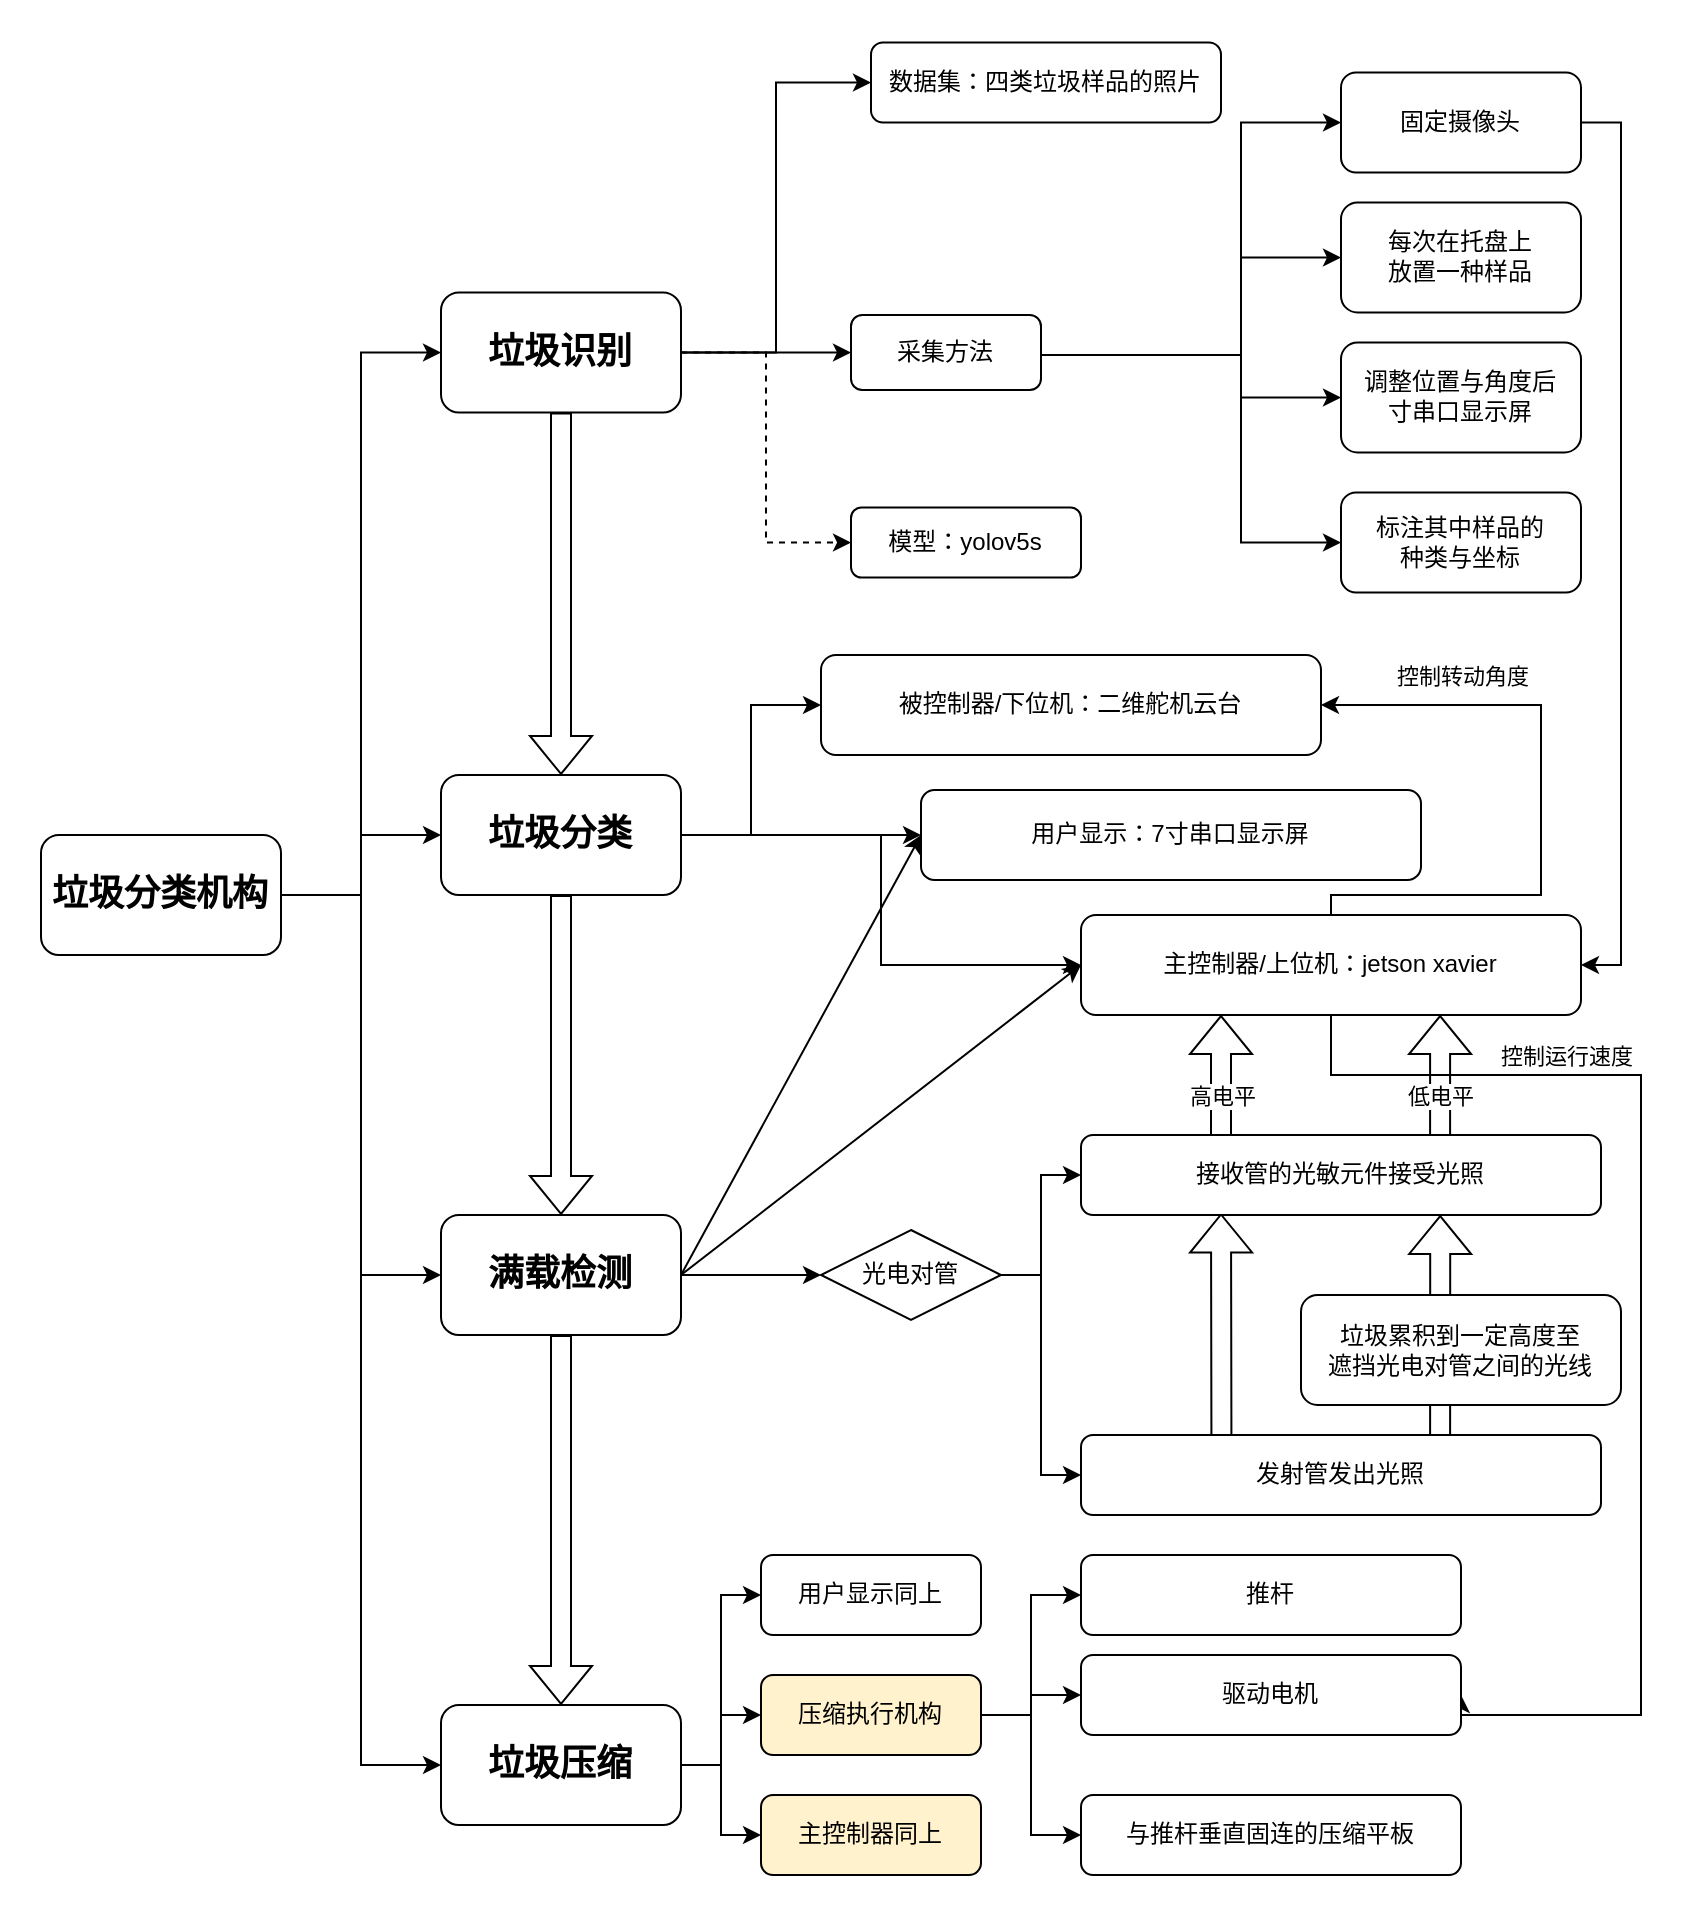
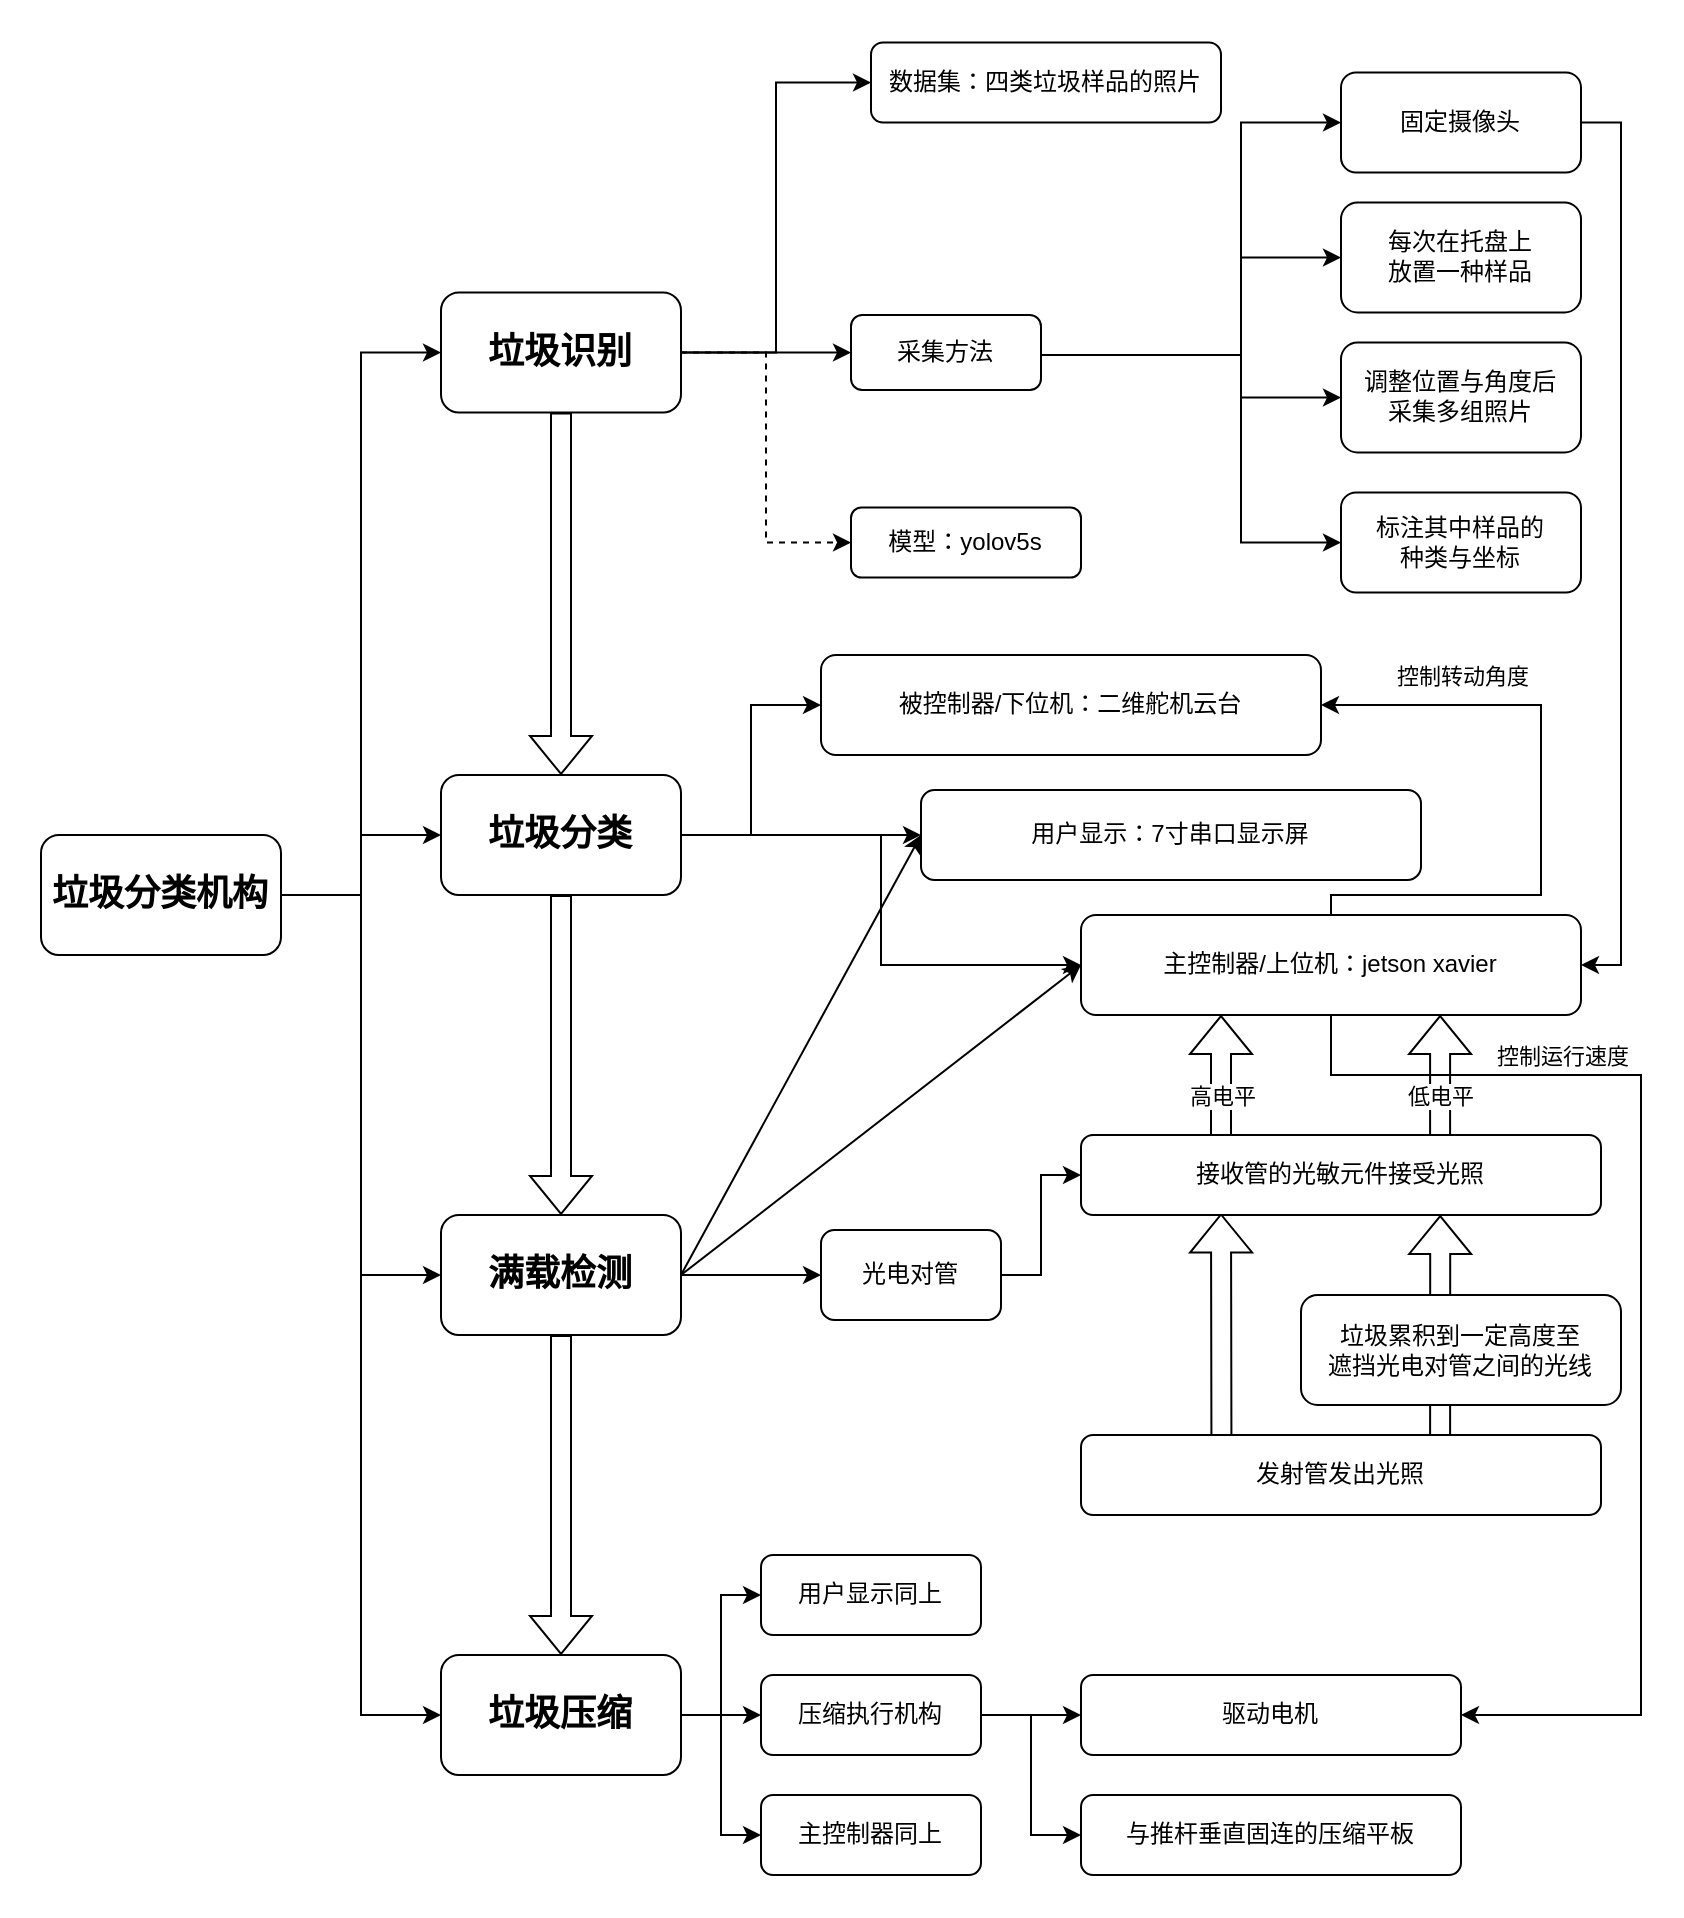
(1461, 397) -> (1461, 397)
(911, 1275) -> (911, 1275)
(1041, 1390) -> none
(1271, 1595) -> none
(1031, 1625) -> none
(1271, 1695) -> (1271, 1715)
(871, 1715) -> (871, 1715)
(561, 1765) -> (561, 1715)
(871, 1835) -> (871, 1835)
